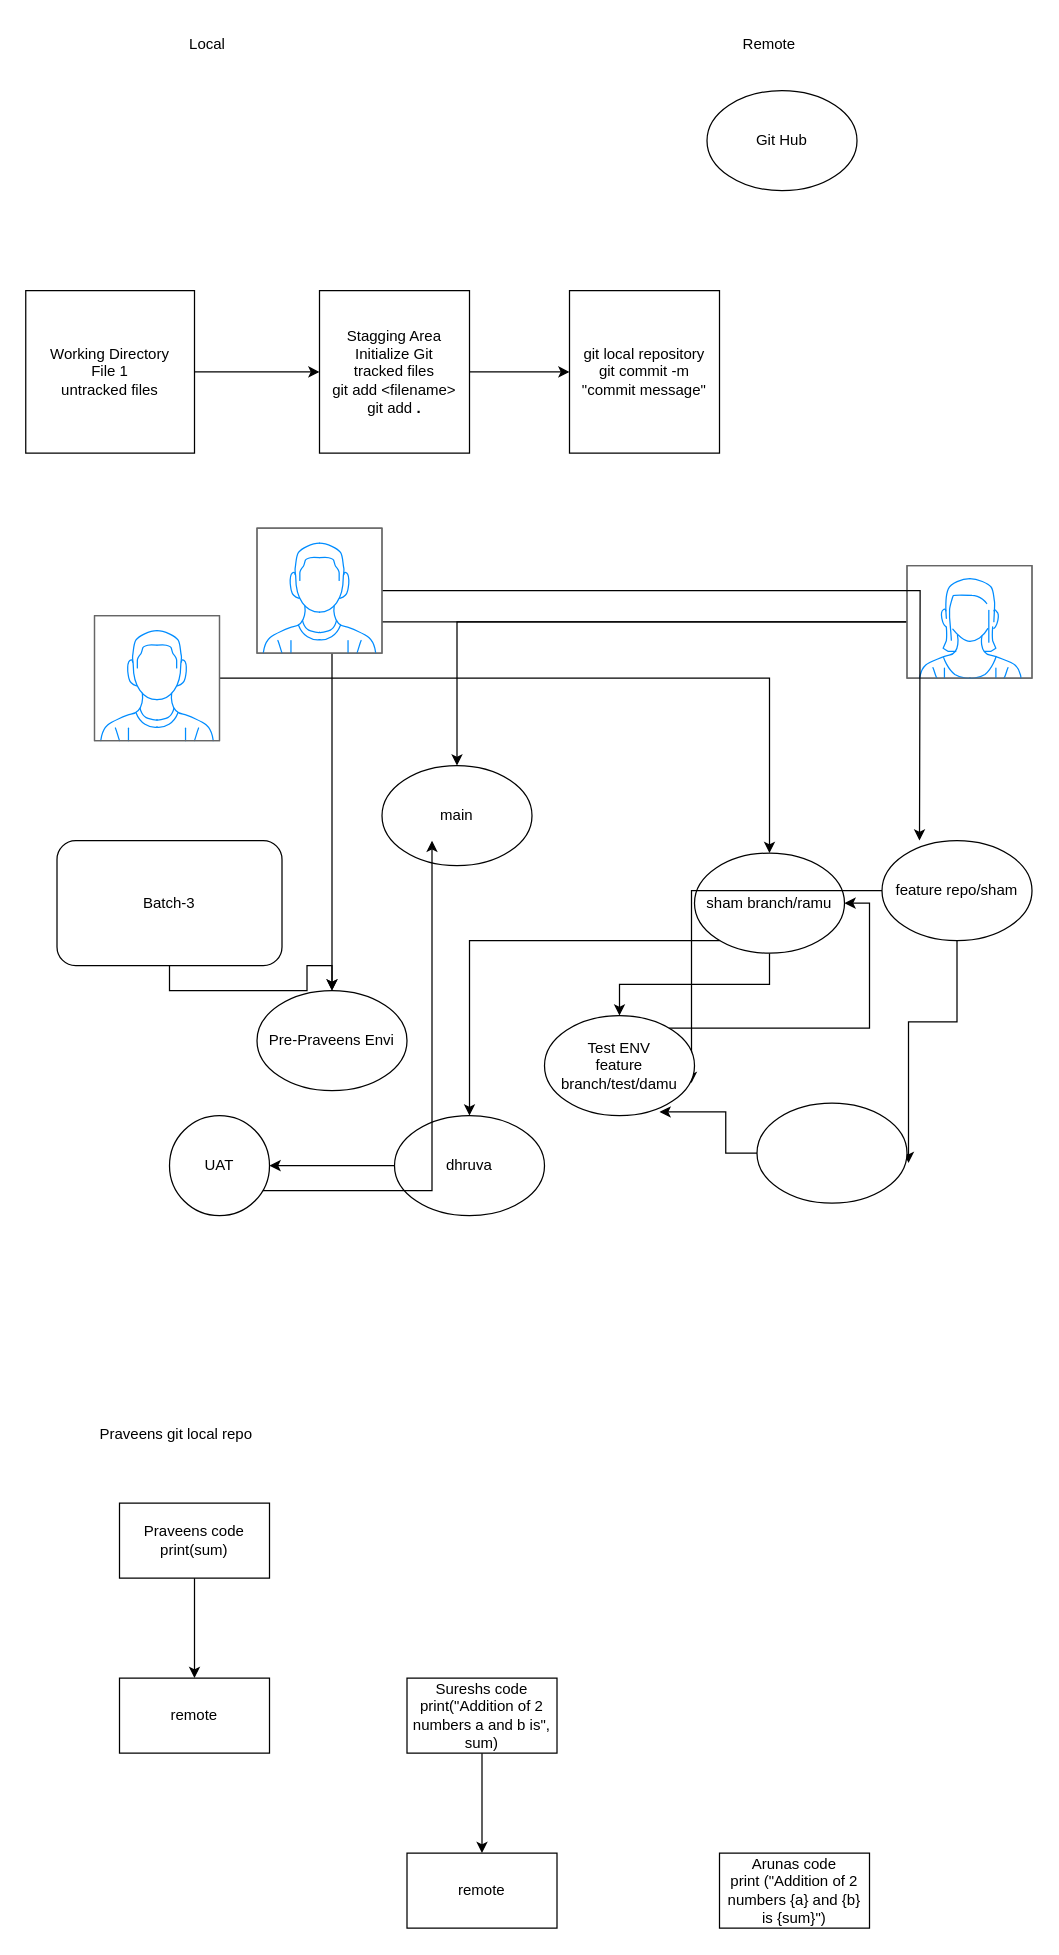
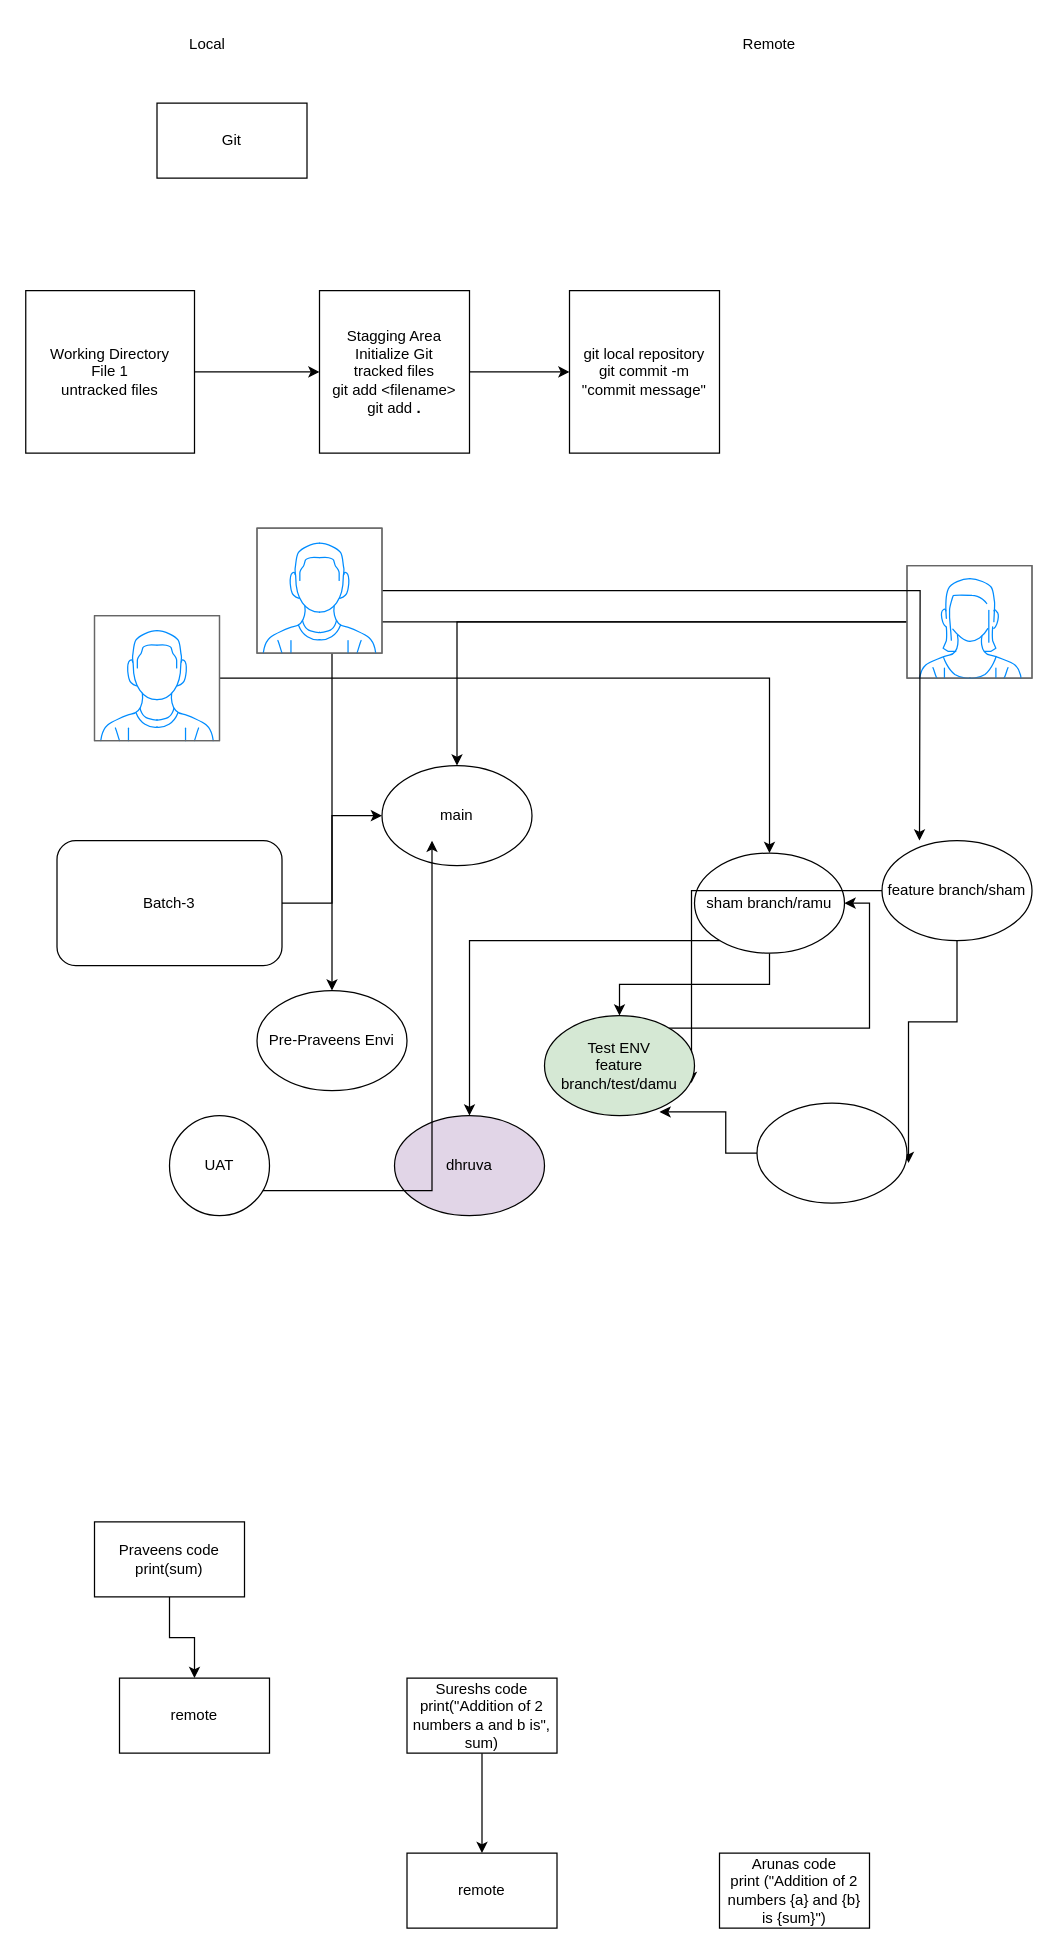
none -> (232, 141)
(782, 141) -> none
(957, 891) -> (957, 891)
(249, 991) -> (305, 903)
(619, 1066) -> (619, 1066)
(336, 1166) -> none
(469, 1166) -> (469, 1166)
(176, 1434) -> none
(194, 1541) -> (169, 1559)
